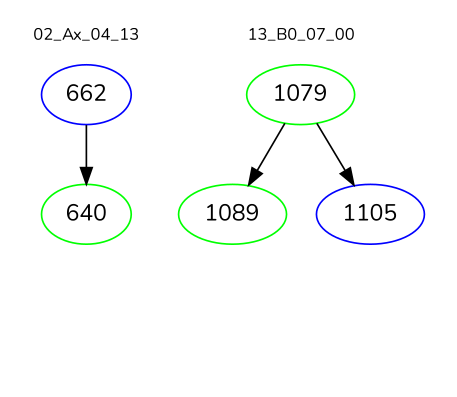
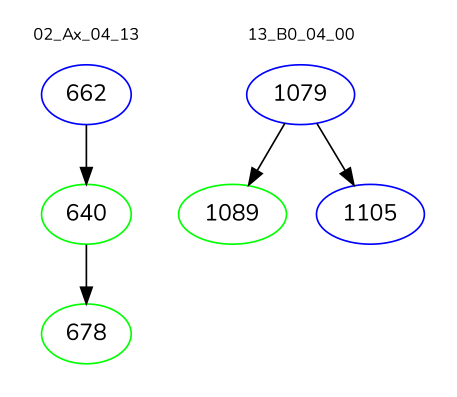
(301, 36) -> (301, 36)
(301, 95) -> (301, 95)
none -> (86, 334)
